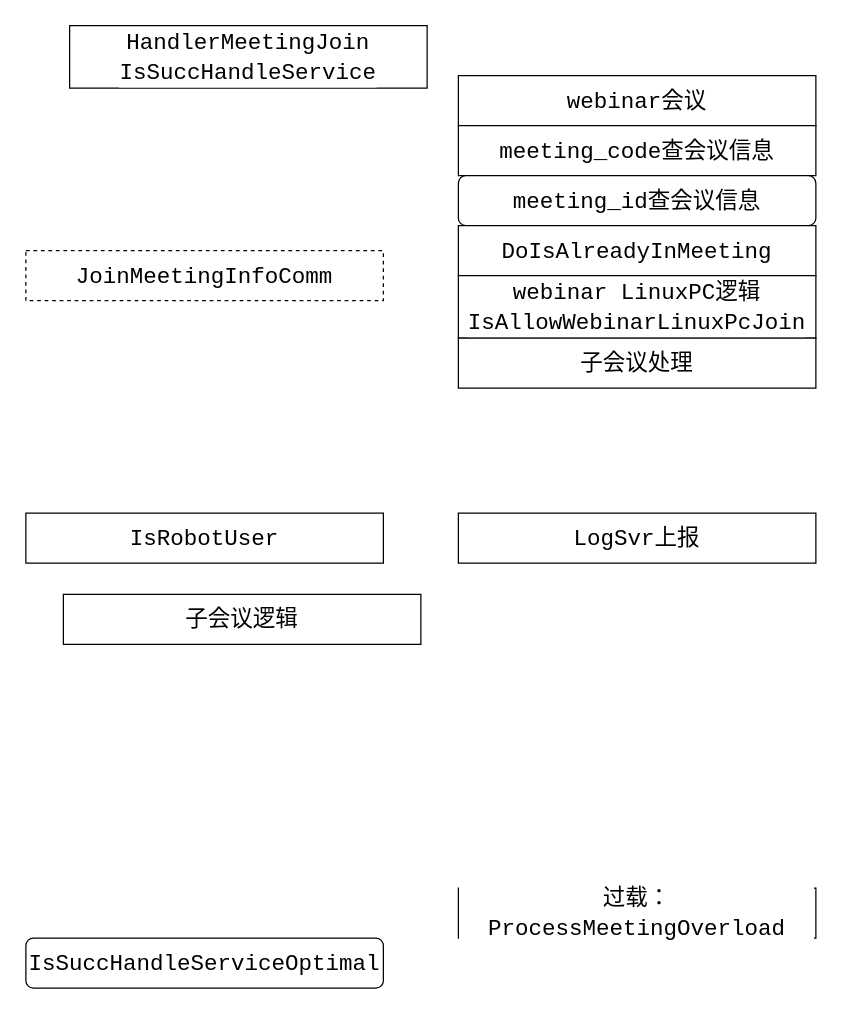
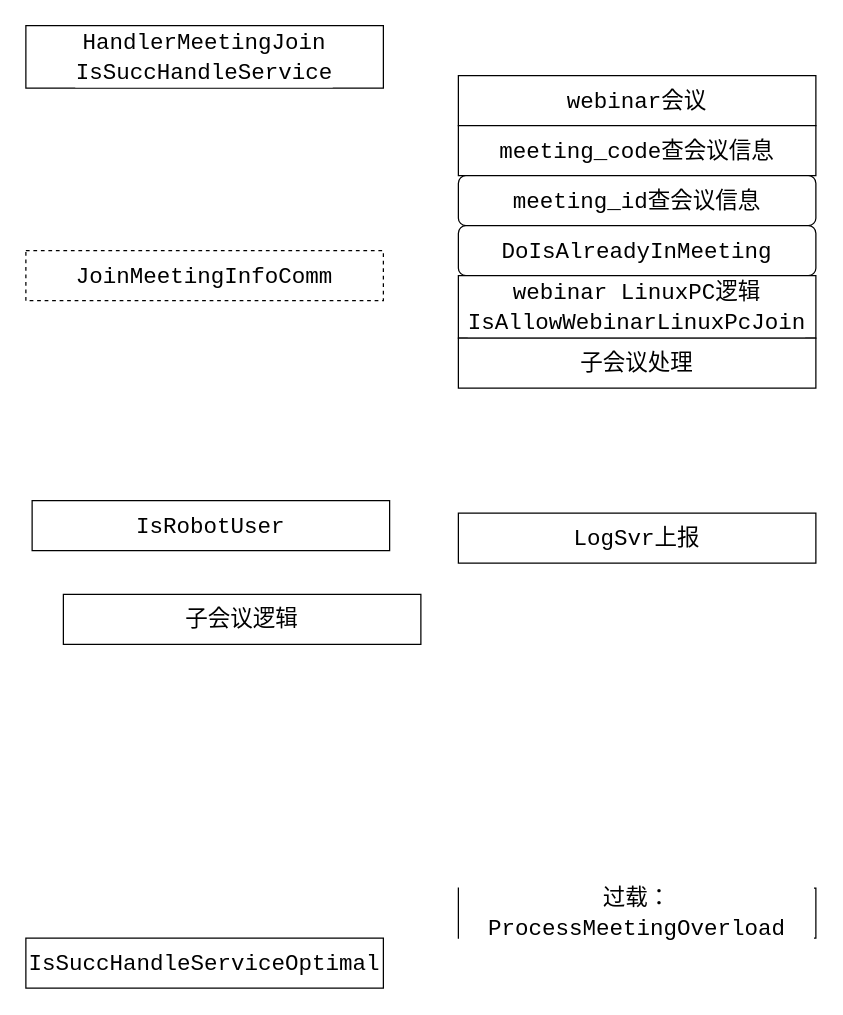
(248, 57) -> (204, 57)
(637, 251) -> (637, 251)
(204, 538) -> (211, 526)
(204, 963) -> (204, 963)
